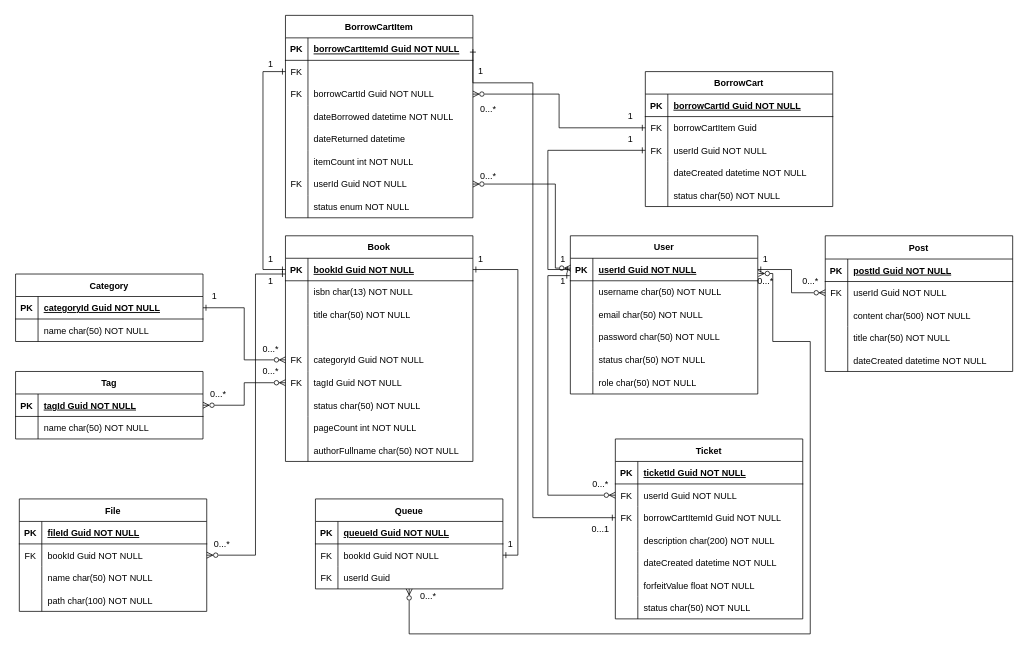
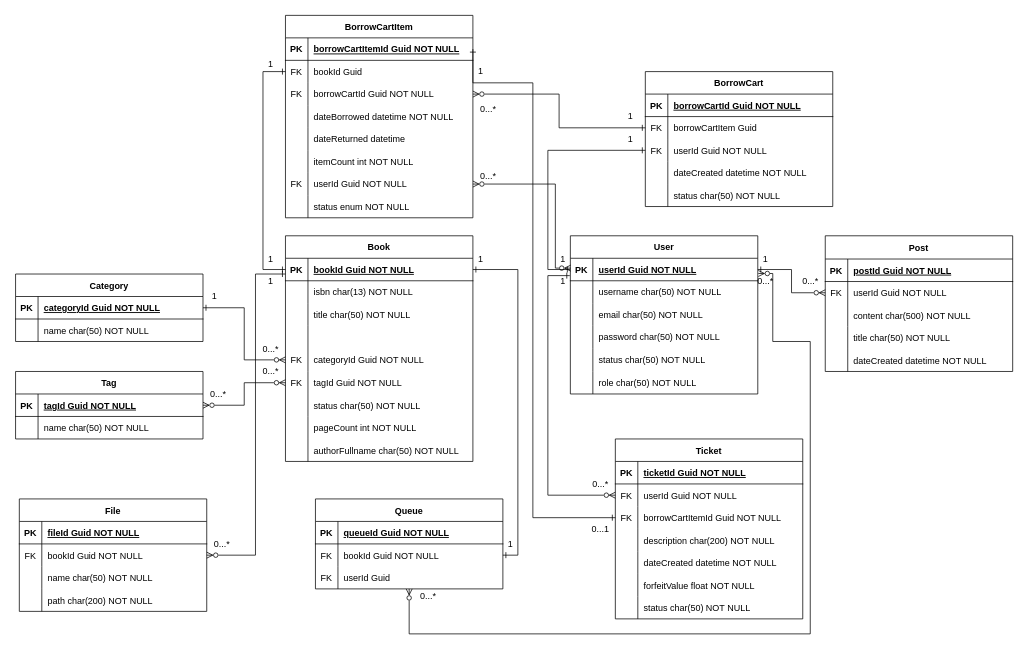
none -> (390, 72)
(102, 601) -> (102, 601)
